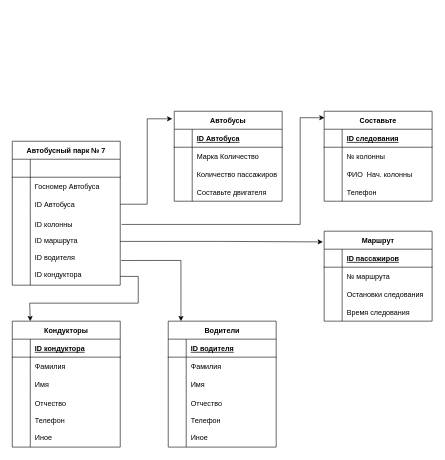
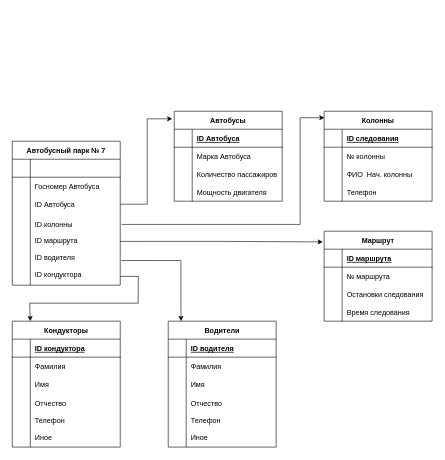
(378, 121) -> (378, 121)
(228, 157) -> (224, 157)
(234, 193) -> (232, 193)
(372, 259) -> (368, 259)
